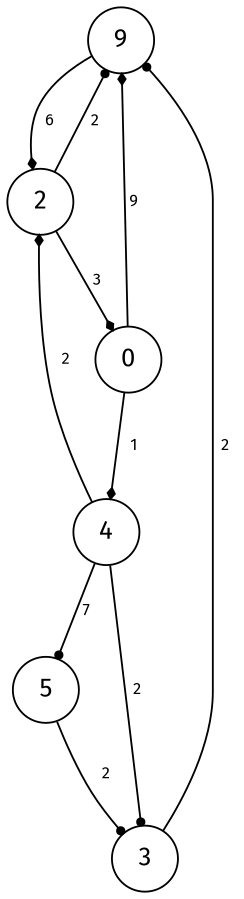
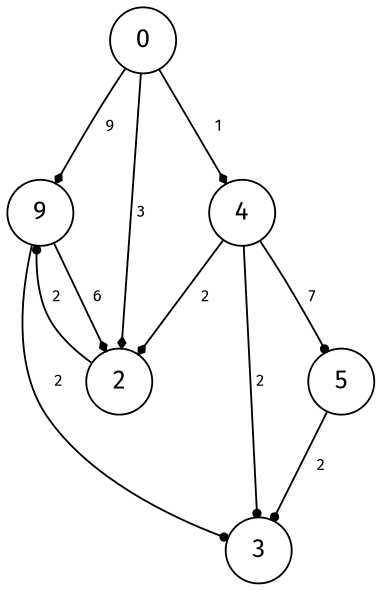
(82, 276) -> (132, 205)
(213, 447) -> (59, 431)
